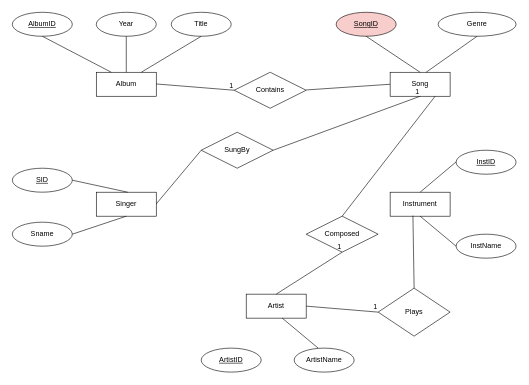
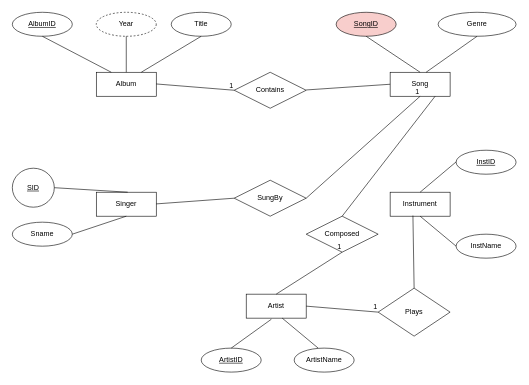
(126, 24) -> (126, 24)
(237, 150) -> (270, 198)
(42, 180) -> (33, 188)
none -> (252, 334)
